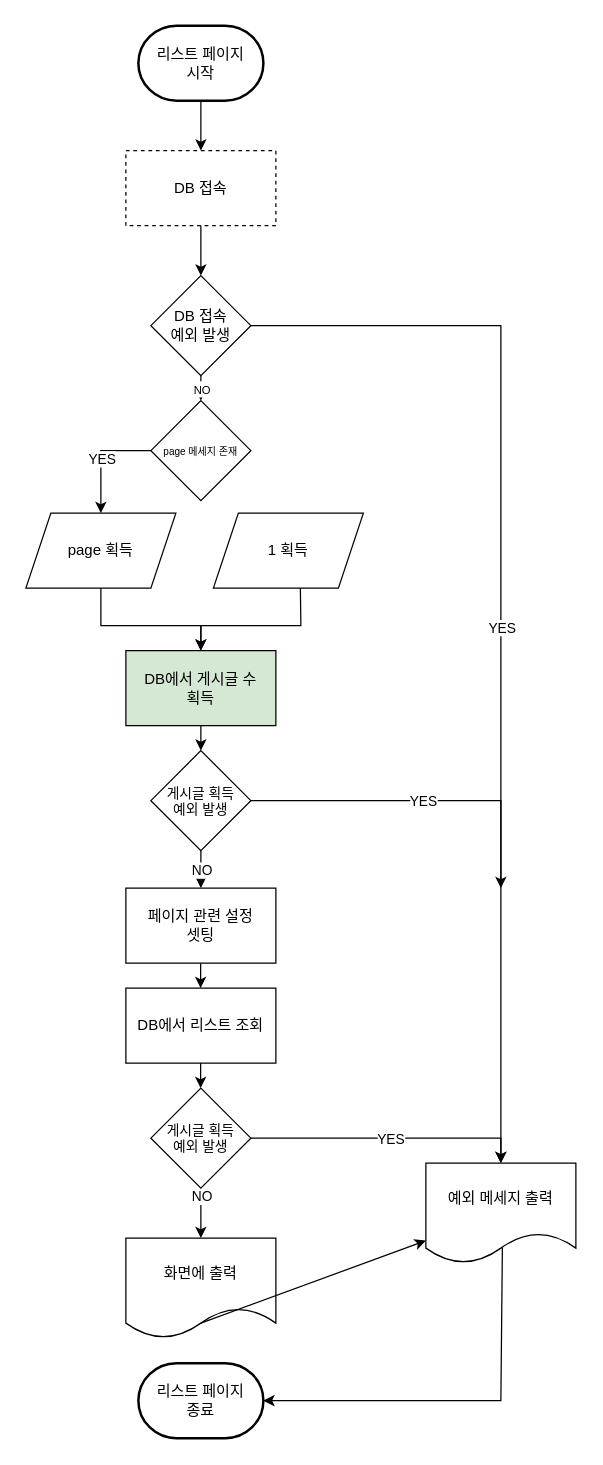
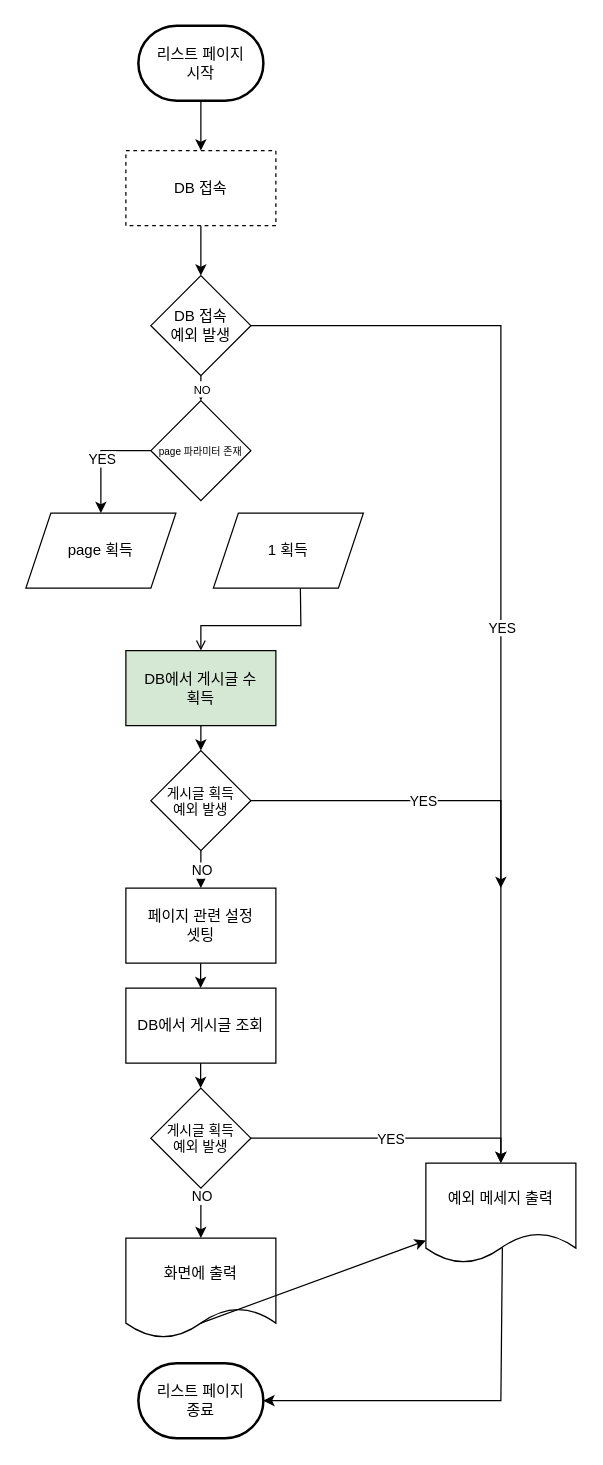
(201, 451) -> (201, 451)
(131, 626) -> none
(201, 643) -> (201, 644)
(201, 1026) -> (201, 1026)
